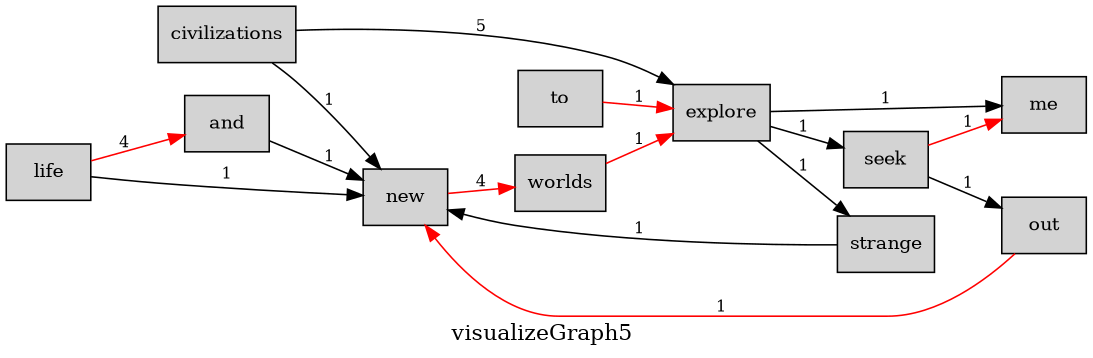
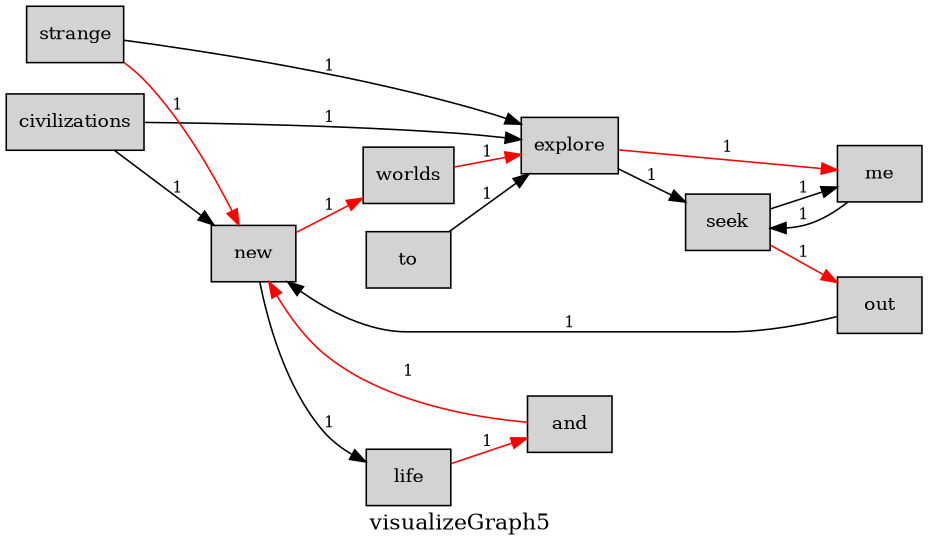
(481, 27) -> (329, 118)
(630, 105) -> (483, 207)
(878, 109) -> (720, 159)
(957, 135) -> (796, 200)
(124, 143) -> (488, 442)
(309, 157) -> (385, 389)
(797, 173) -> (317, 72)
(481, 182) -> (329, 206)
(219, 187) -> (290, 378)
(957, 189) -> (797, 260)
none -> (819, 220)
(649, 239) -> (188, 135)
(720, 316) -> (565, 332)
